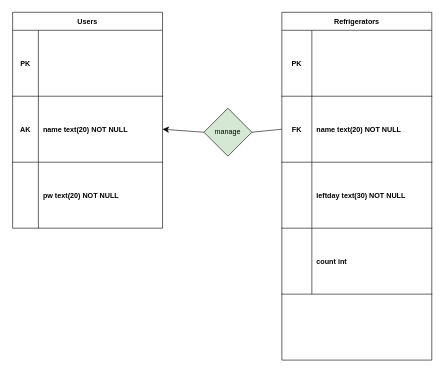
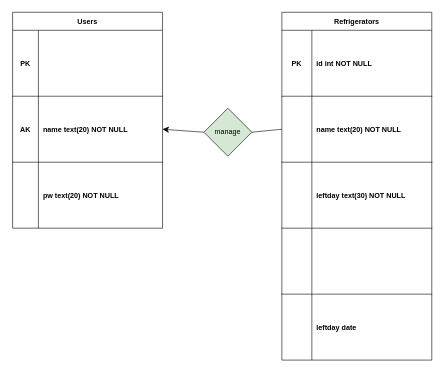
none -> (372, 63)
(297, 129) -> none
(372, 261) -> none
none -> (372, 327)
